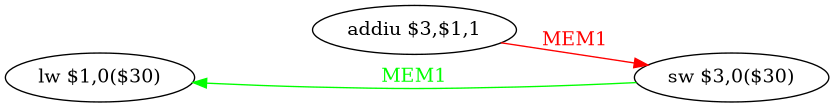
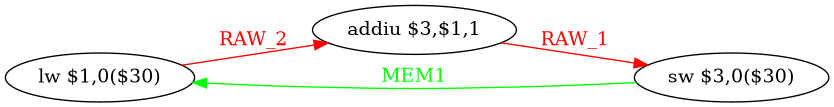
(575, 40) -> (575, 40)
none -> (248, 55)
